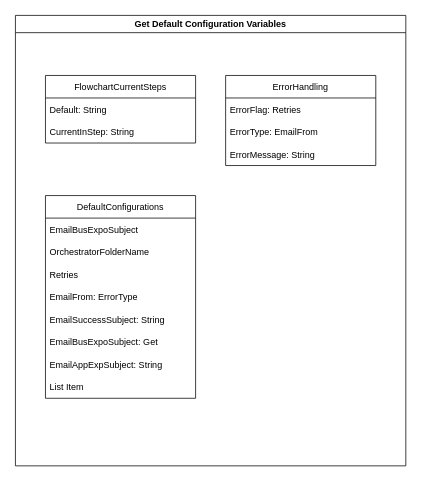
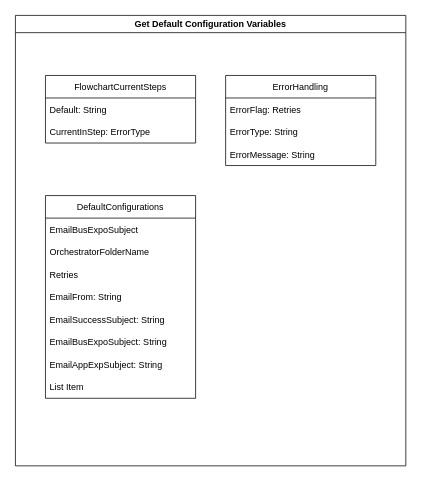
(99, 132) -> (108, 132)
(275, 132) -> (269, 132)
(95, 297) -> (86, 297)
(105, 342) -> (112, 342)
